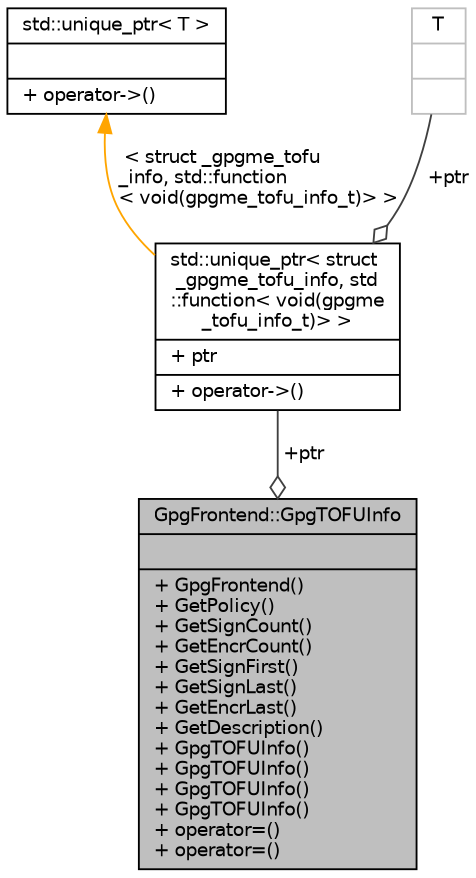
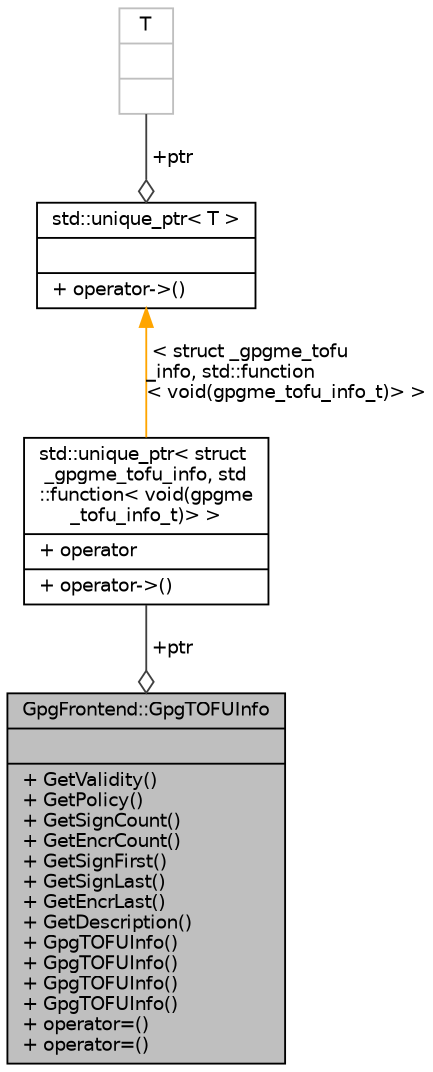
(415, 172) -> (146, 147)
(193, 356) -> (88, 551)
(230, 586) -> (90, 780)
